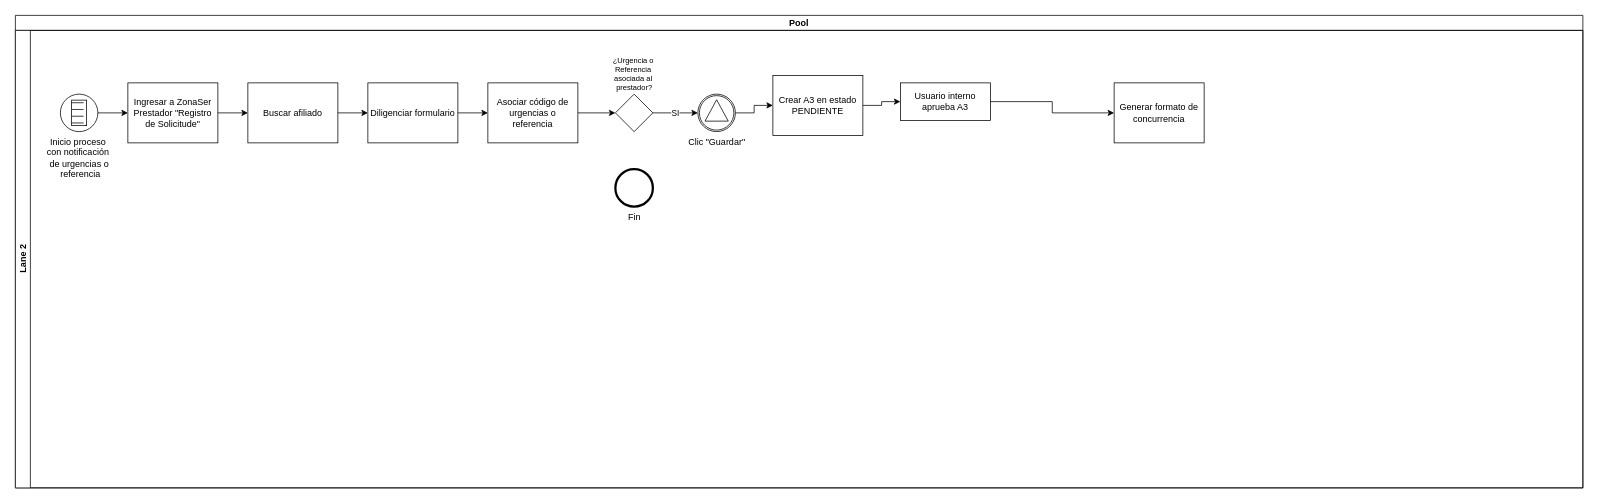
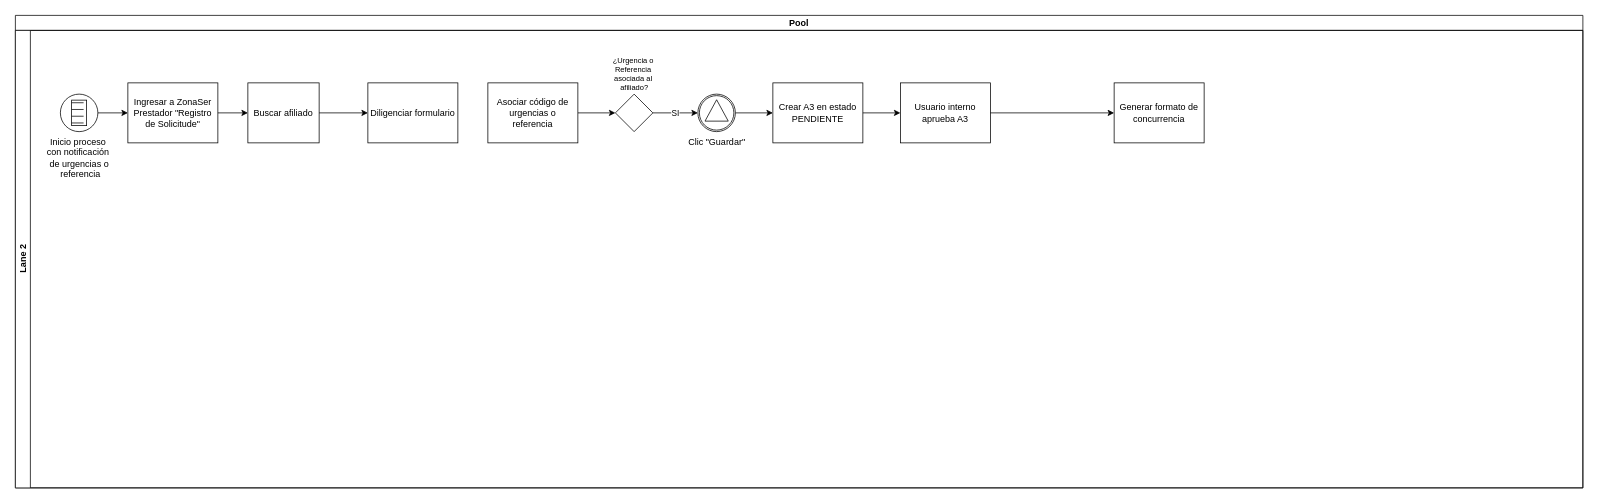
(635, 74) -> (635, 74)
(945, 102) -> (945, 113)
(818, 105) -> (818, 113)
(293, 113) -> (284, 113)
(481, 113) -> none
(634, 188) -> none
